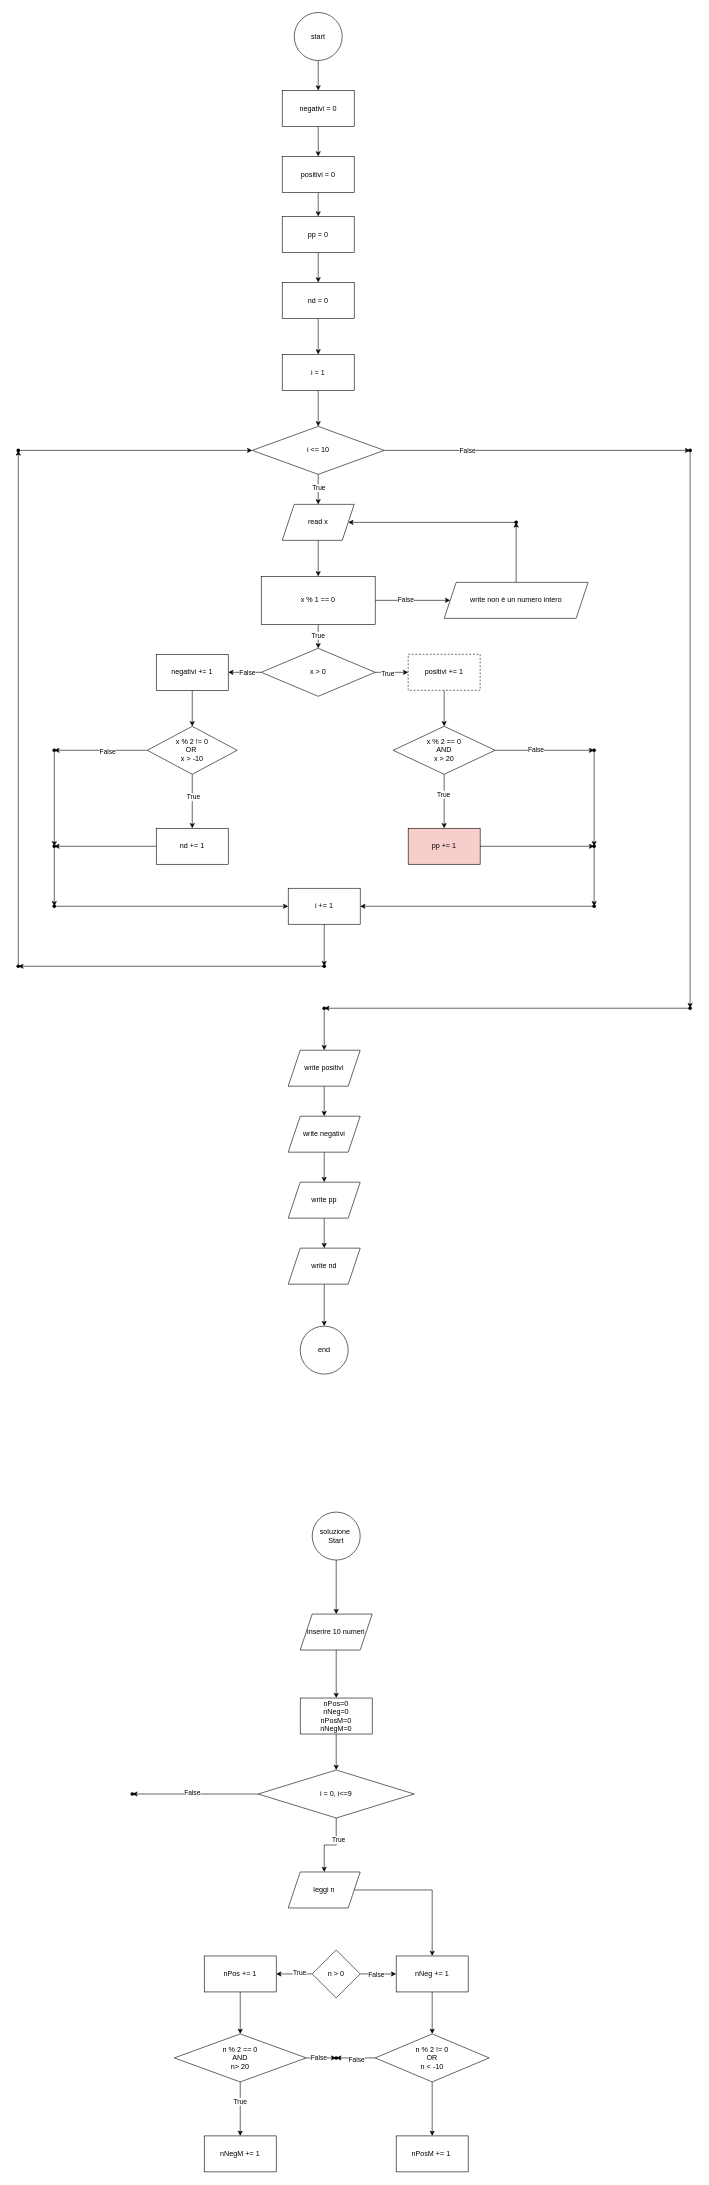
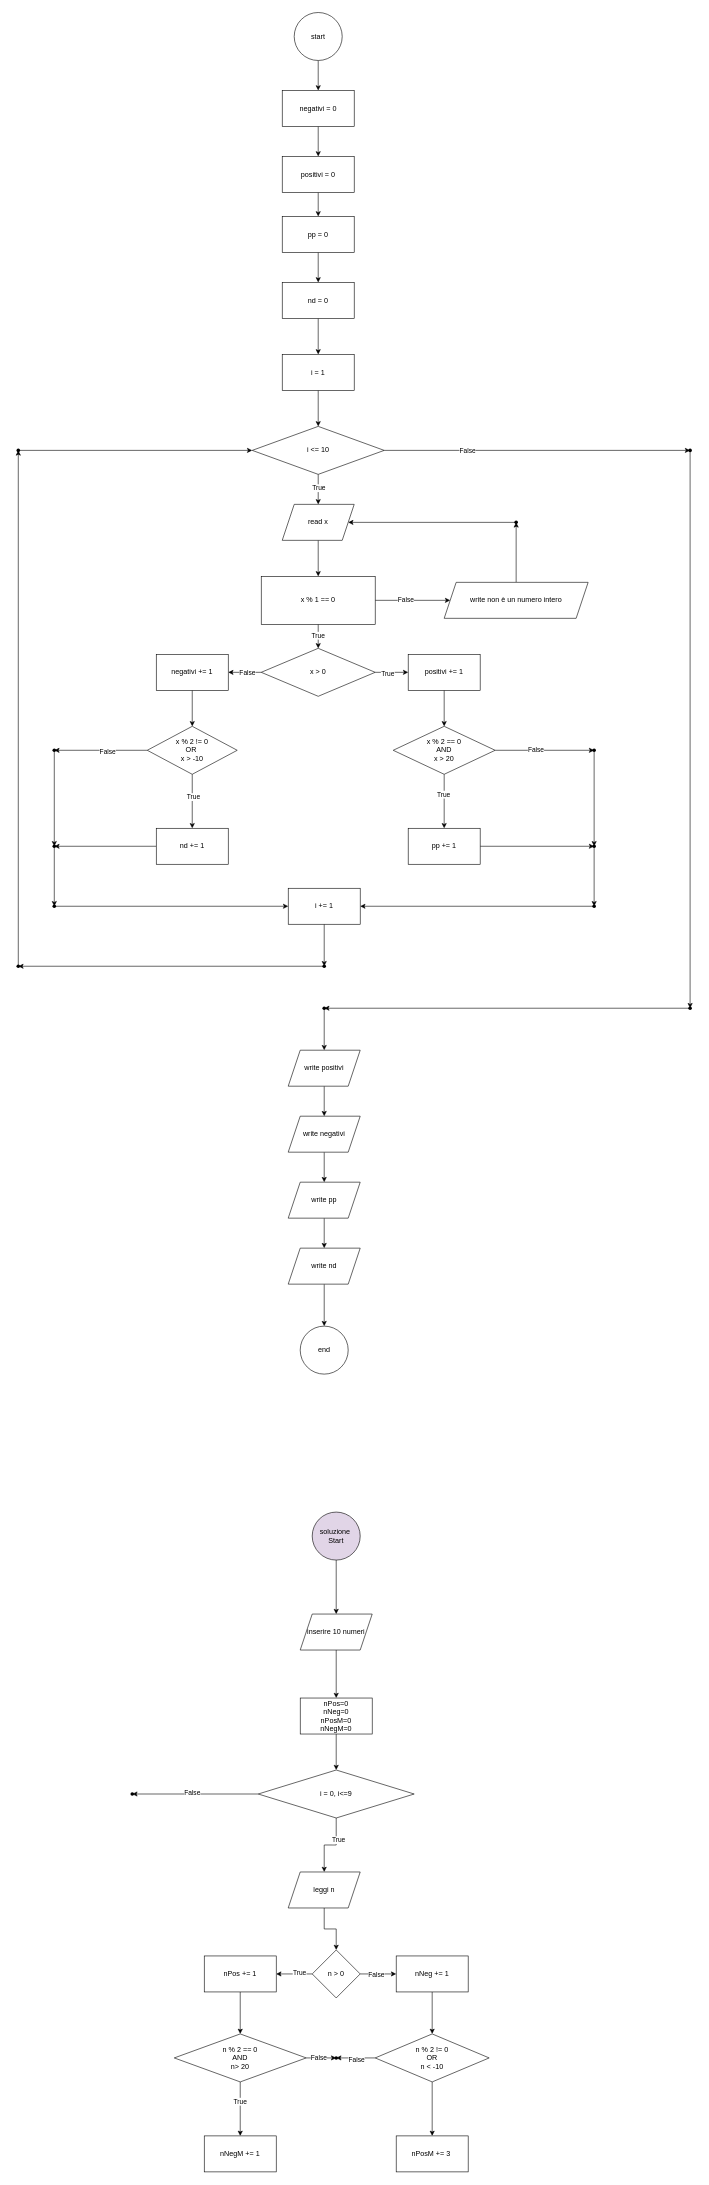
(444, 672) -> (444, 672)
(444, 846) -> (444, 846)
(336, 1536) -> (336, 1536)
(432, 1950) -> (324, 1928)
(432, 2154) -> (432, 2154)
